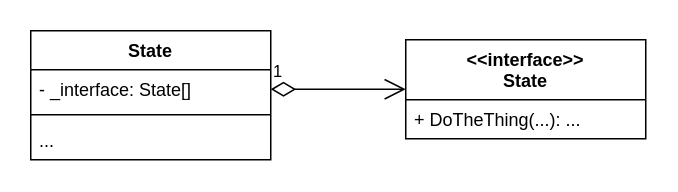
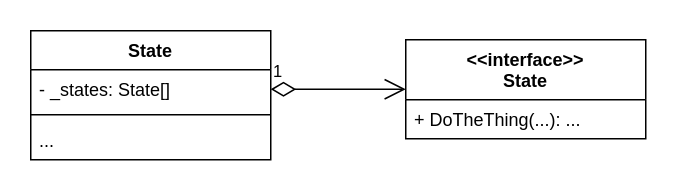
(135, 90) -> (123, 90)
